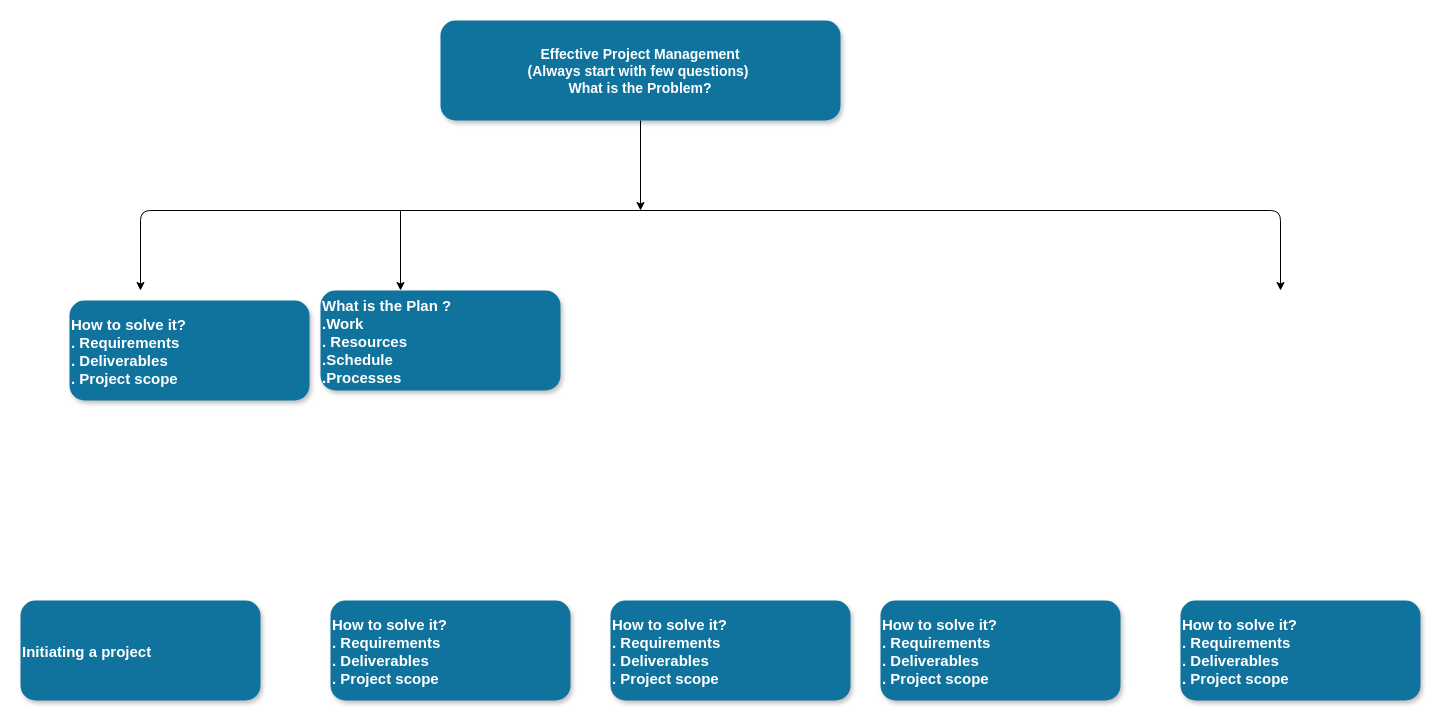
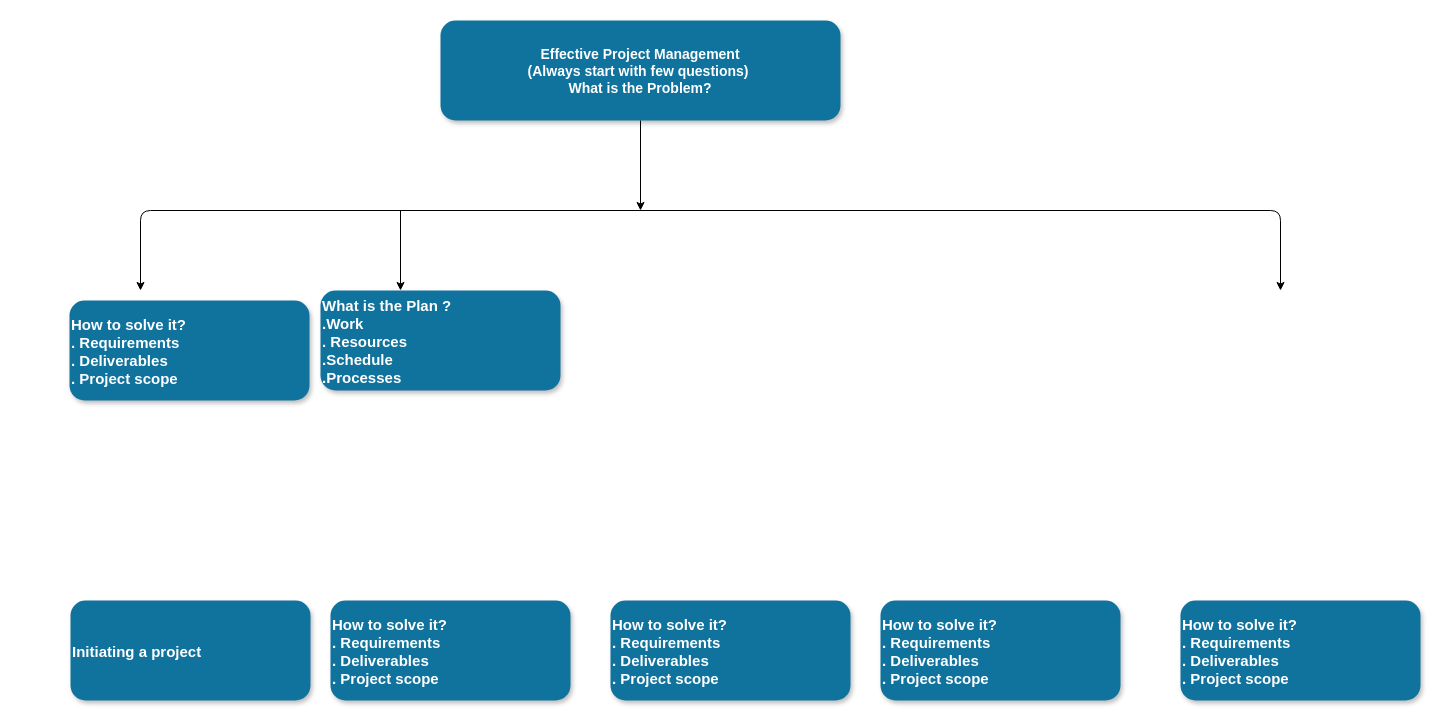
(141, 651) -> (191, 651)
